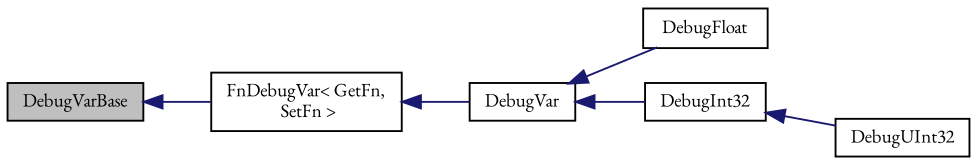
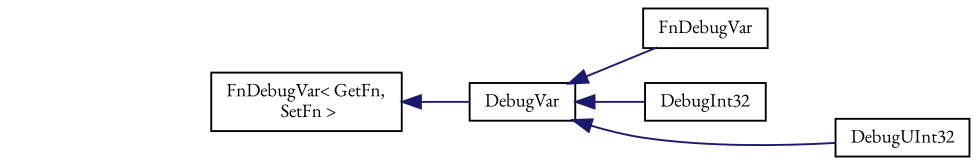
(705, 28) -> (705, 28)
(75, 102) -> none
(810, 121) -> (712, 144)
